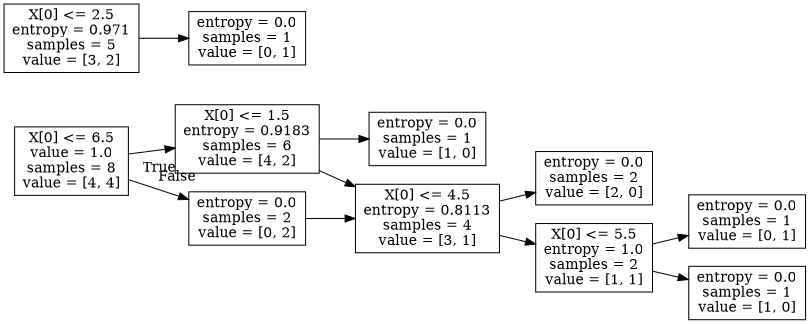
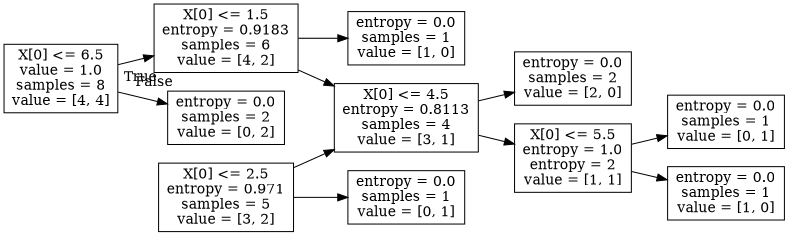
(325, 219) -> (309, 161)
(594, 258) -> (573, 158)
